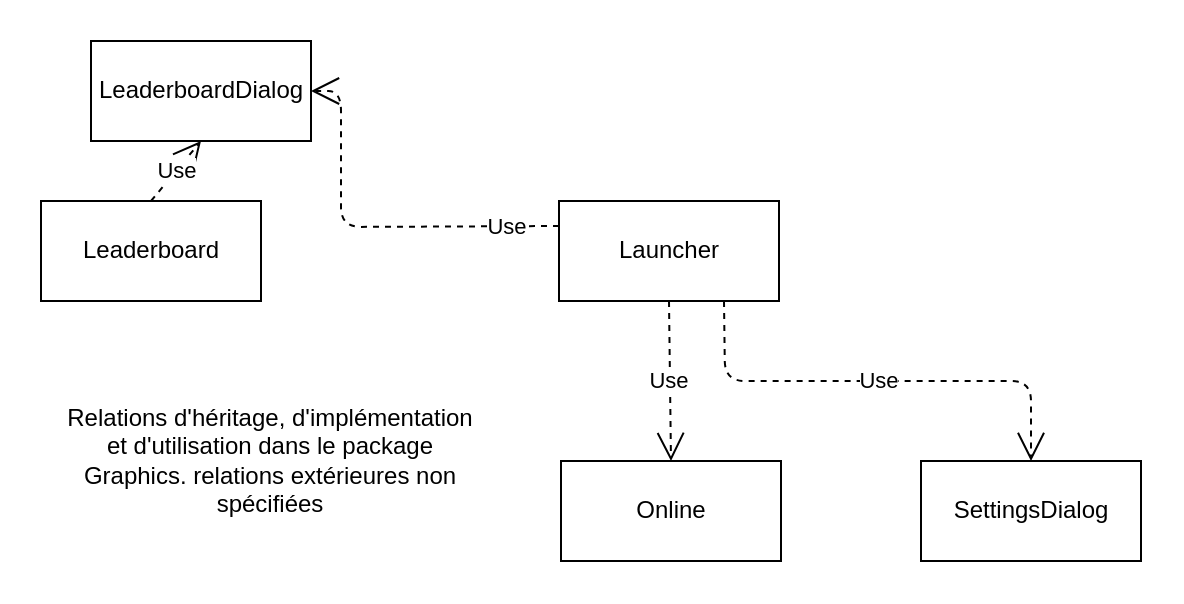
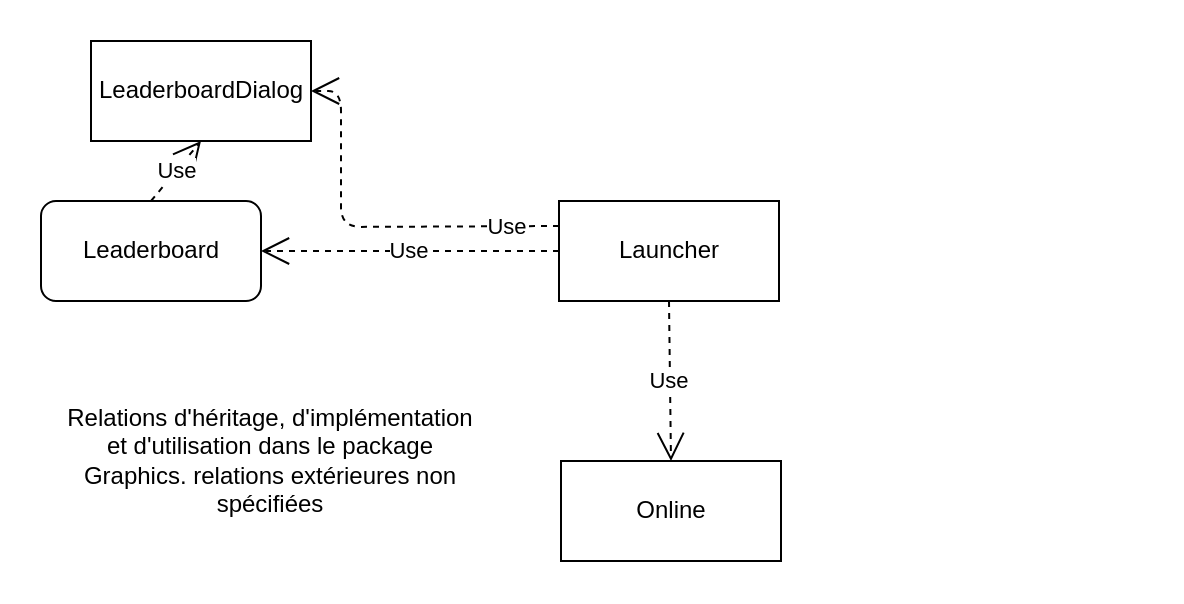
(151, 251) -> (151, 251)
none -> (413, 251)
(875, 381) -> none
(1031, 511) -> none
